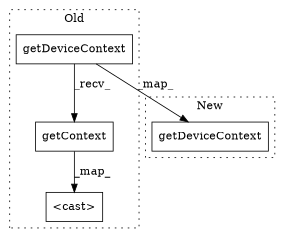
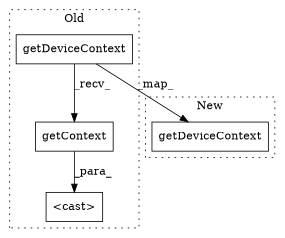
(93, 172) -> (93, 172)
